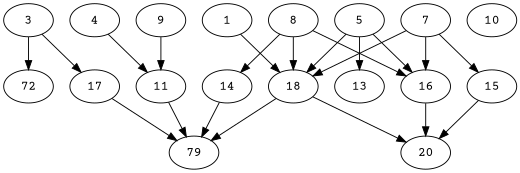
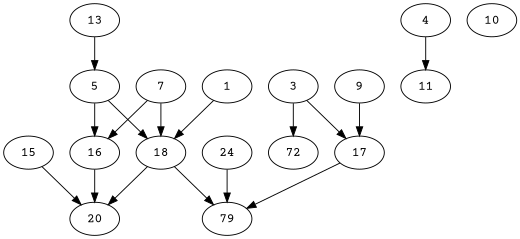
(293, 20) -> none
(360, 47) -> (95, 49)
(161, 49) -> (360, 115)
(455, 50) -> none
(227, 86) -> (227, 153)
(175, 115) -> none
